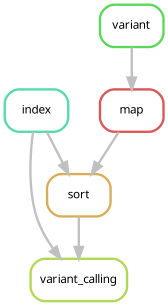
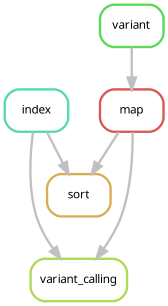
(79, 232) -> (128, 193)
